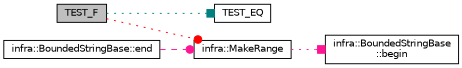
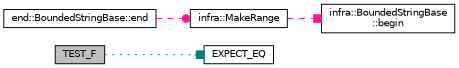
(243, 13) -> (239, 55)
(150, 29) -> none
(82, 49) -> (80, 19)
(303, 49) -> (300, 19)
